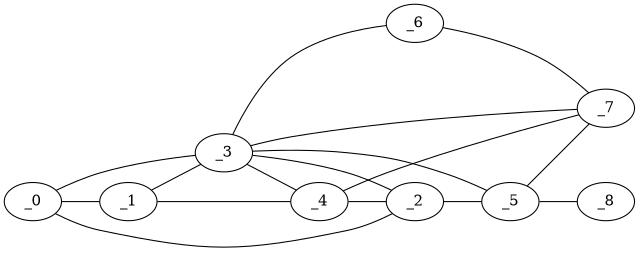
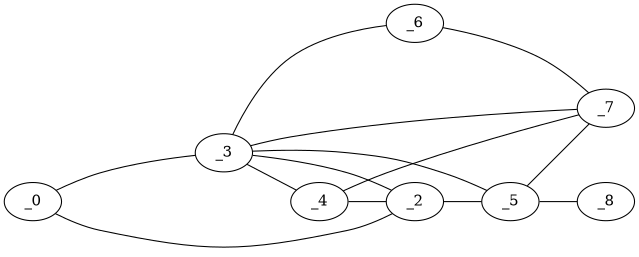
(128, 202) -> none
